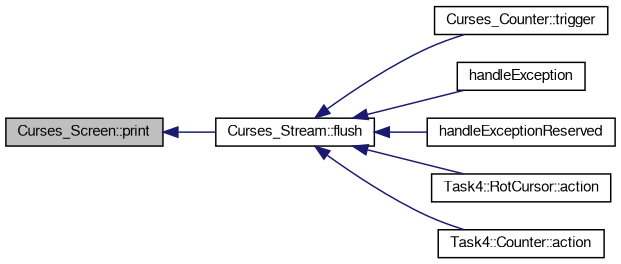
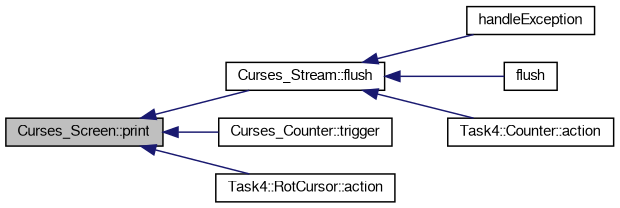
(393, 66) -> (198, 132)
(521, 132) -> (531, 76)
(416, 162) -> (202, 162)
